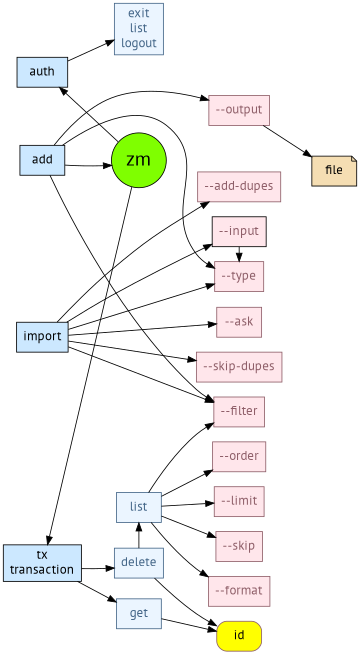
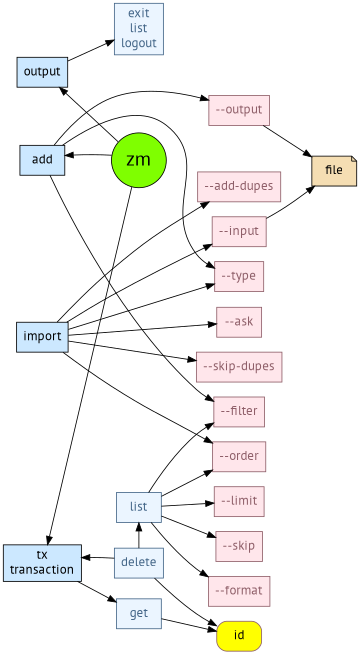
(42, 72) -> (42, 72)
(84, 166) -> (93, 155)
(239, 232) -> (239, 232)
(239, 250) -> (288, 206)
(137, 373) -> (132, 399)
(94, 569) -> (102, 558)
